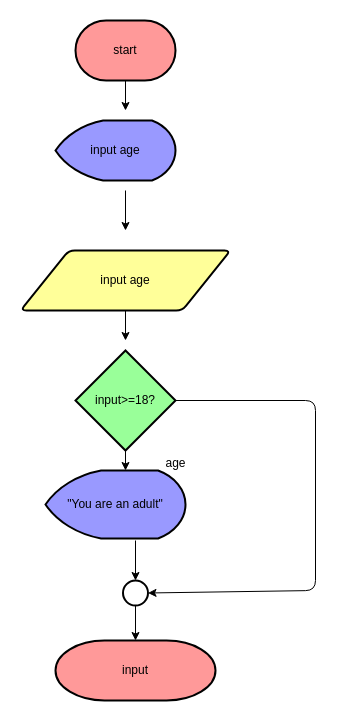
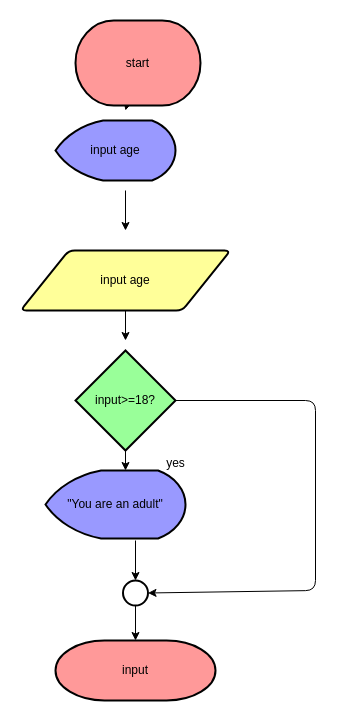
(126, 51) -> (138, 63)
(176, 464) -> (176, 464)
